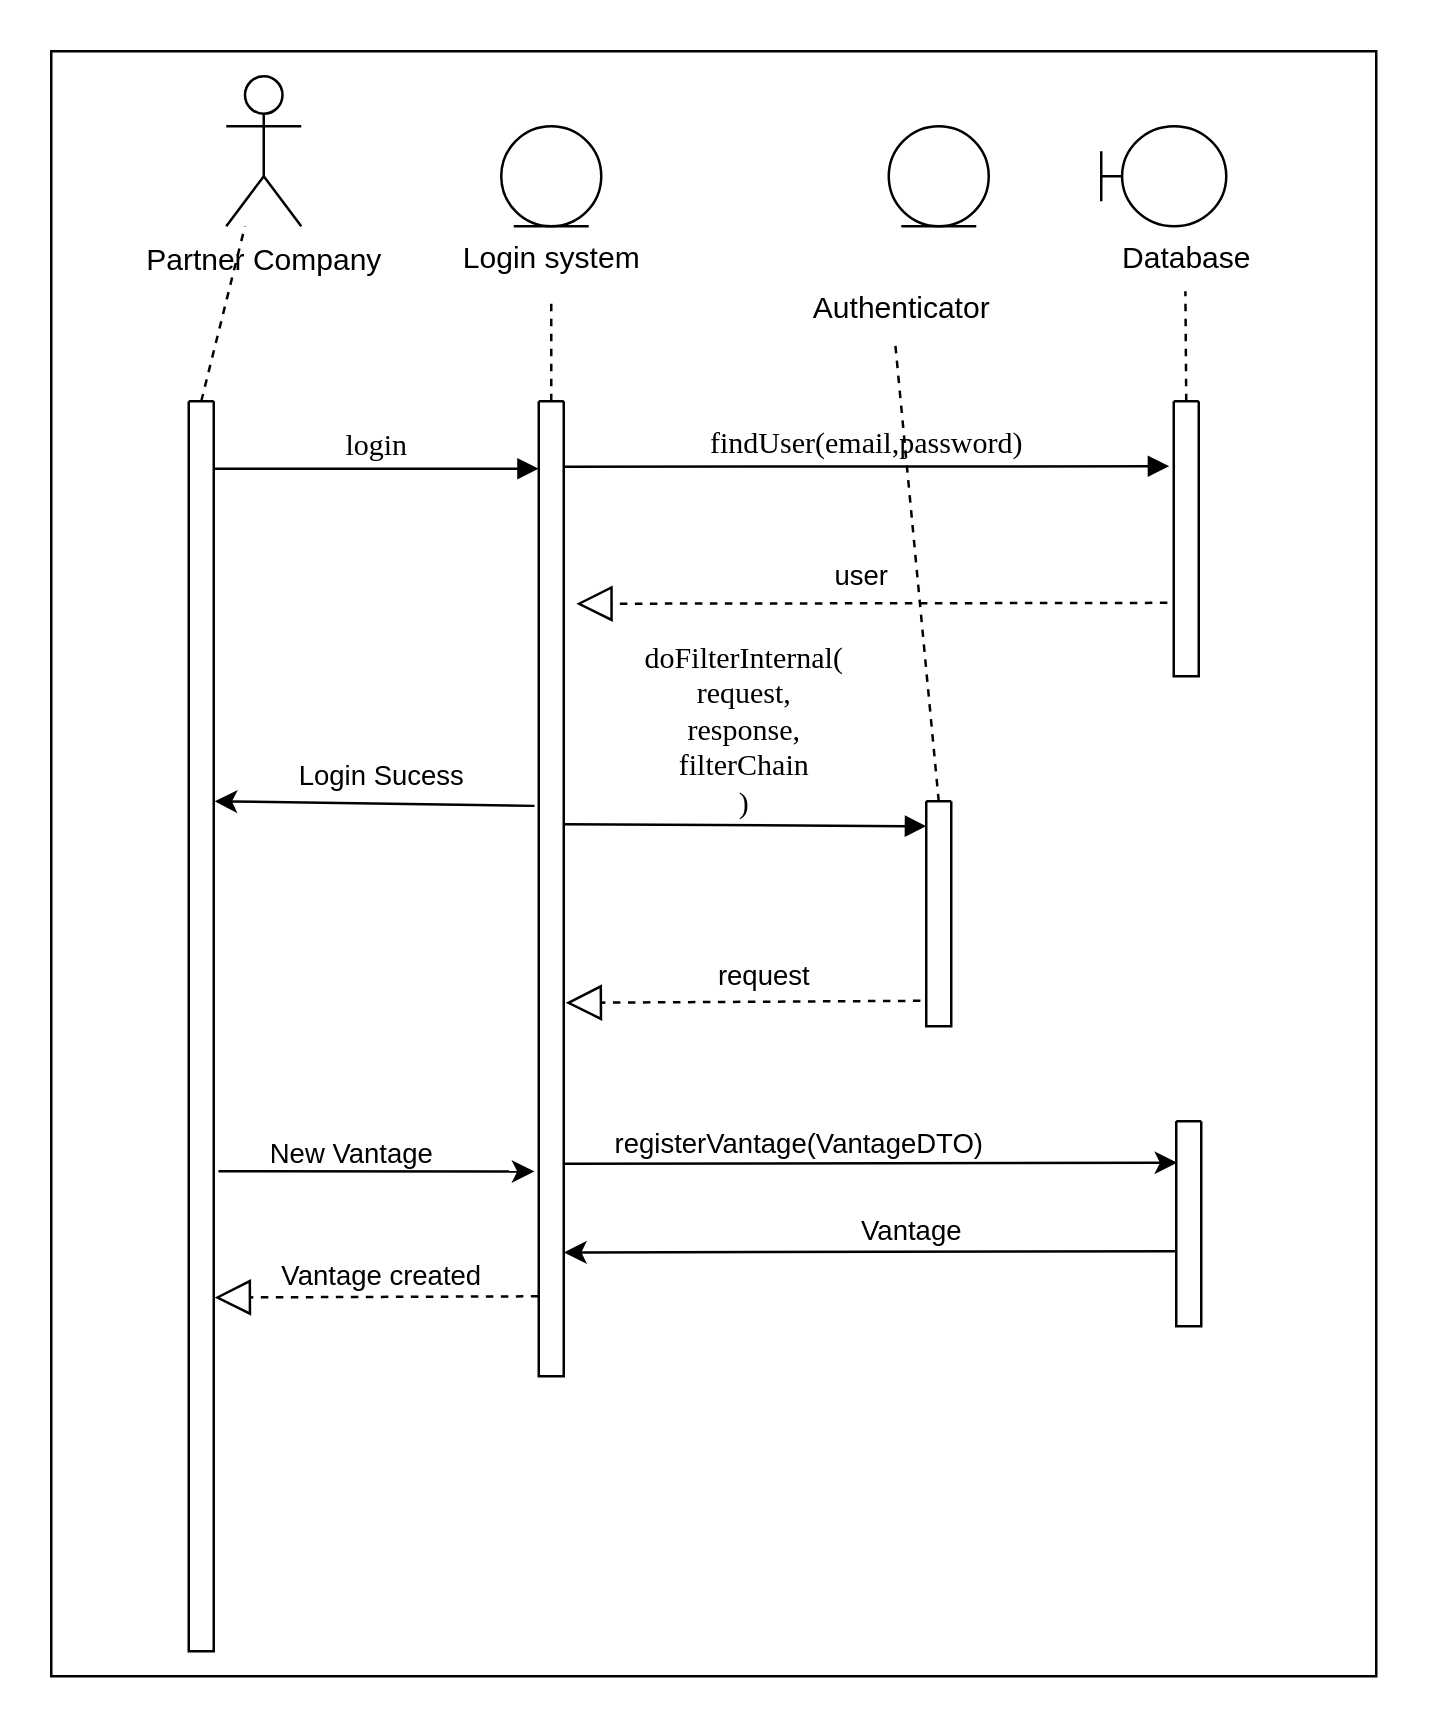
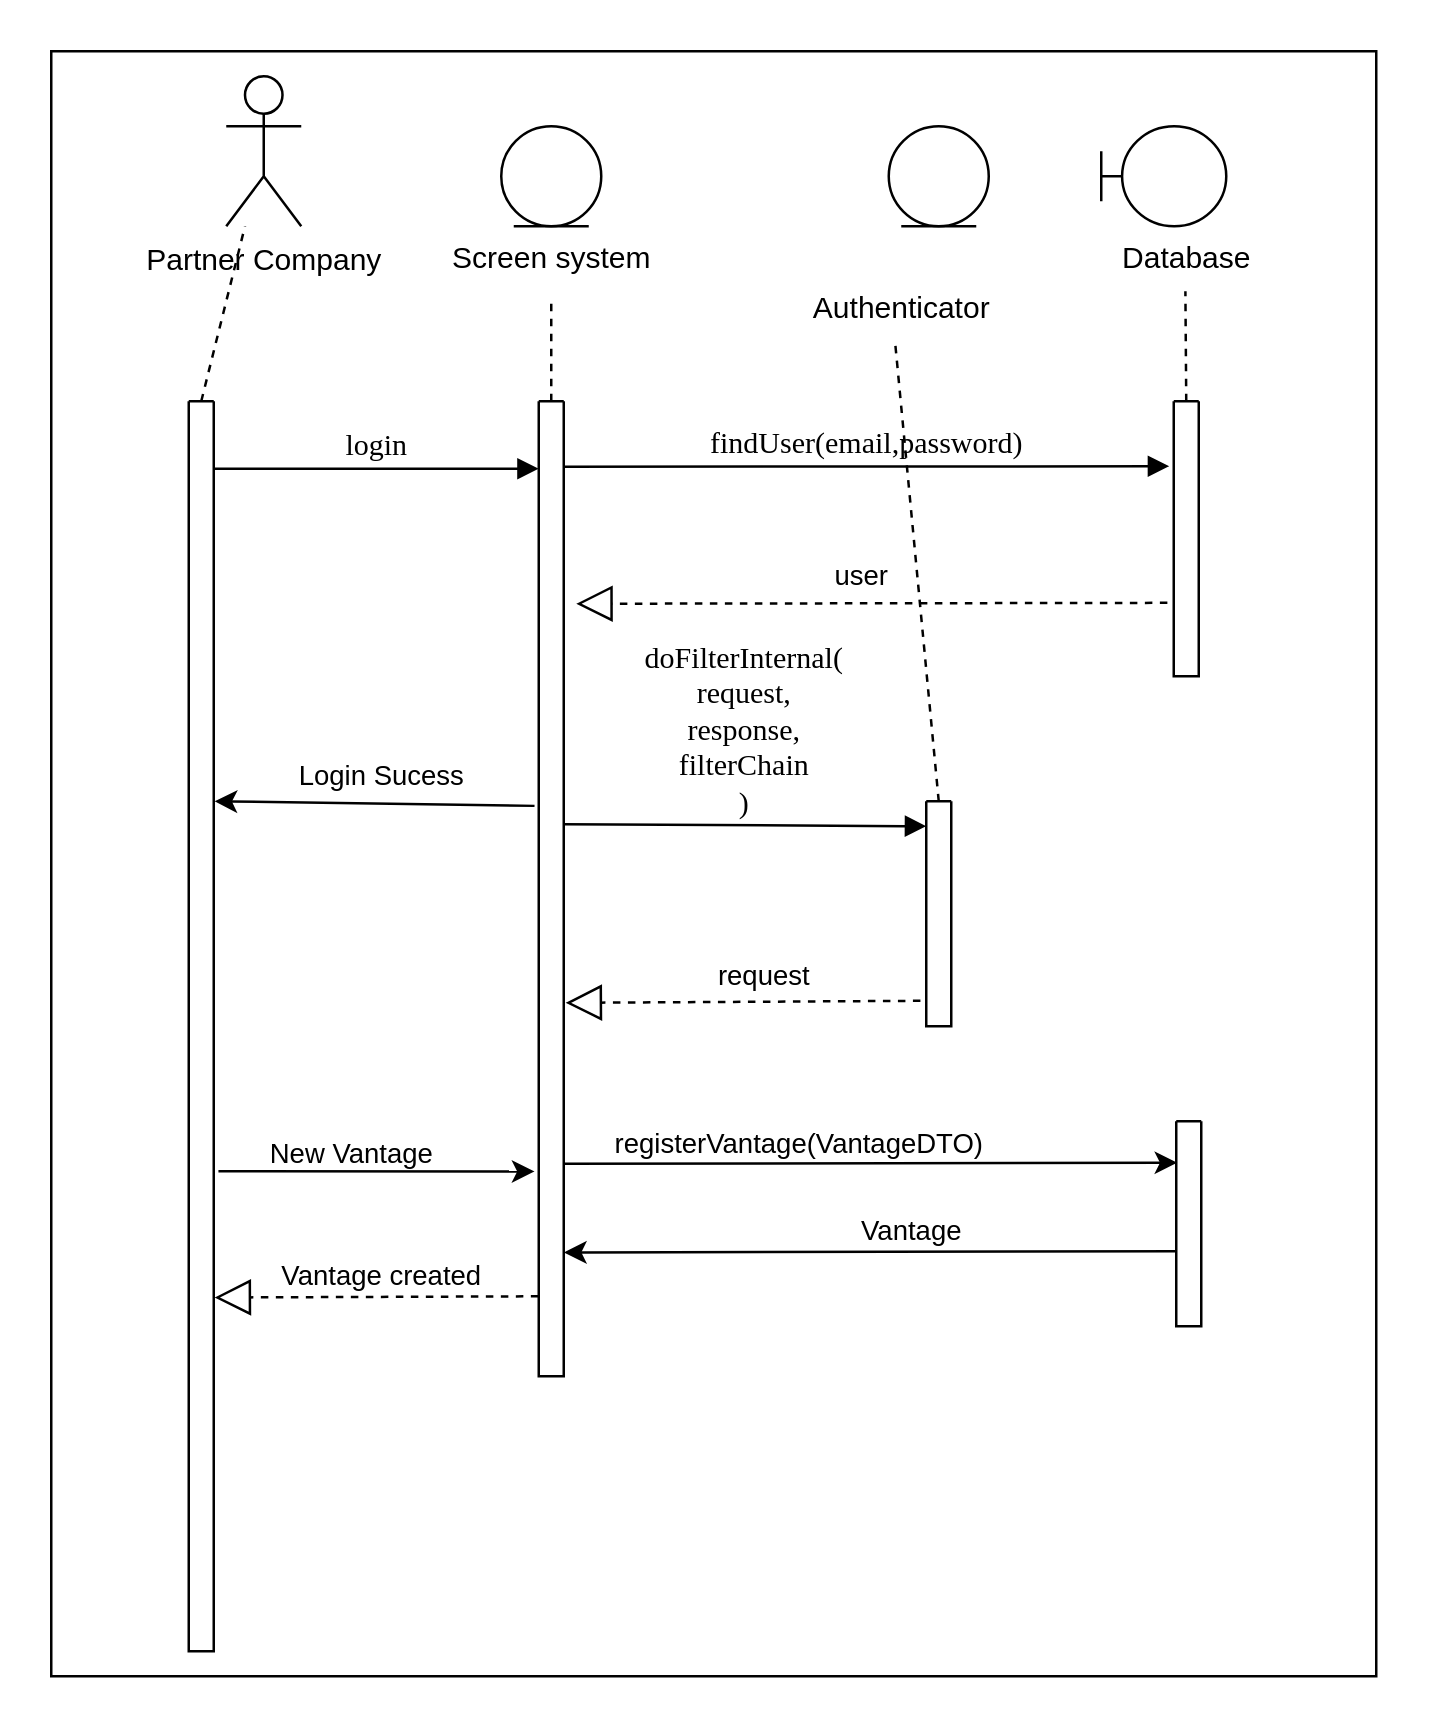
(553, 259) -> (553, 259)
